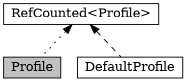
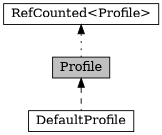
(109, 44) -> (81, 99)
